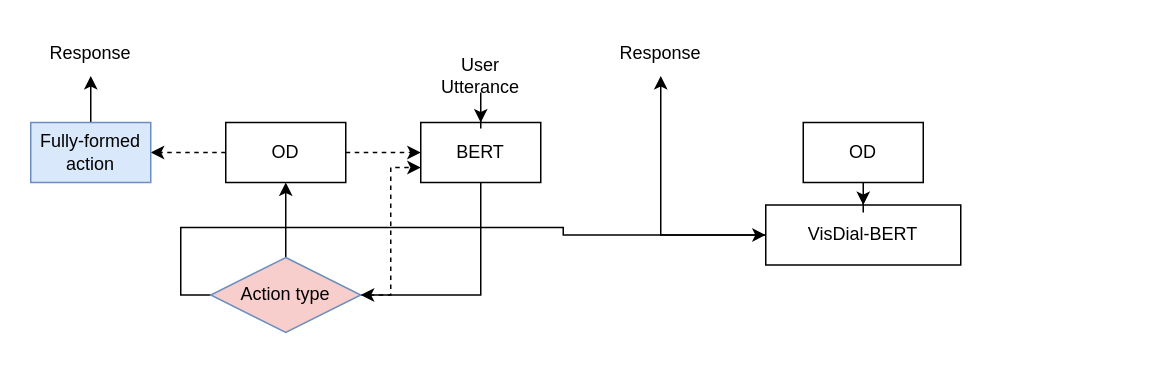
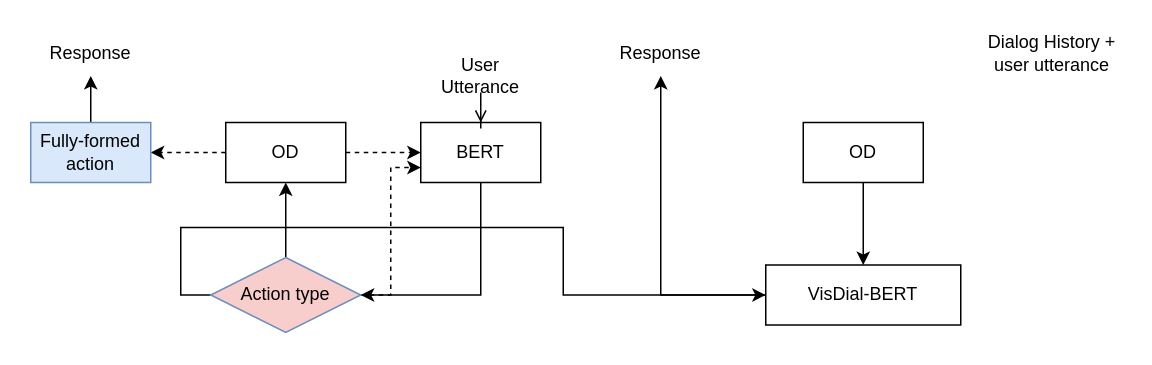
none -> (1052, 53)
(481, 111) -> (481, 113)
(863, 235) -> (863, 295)
